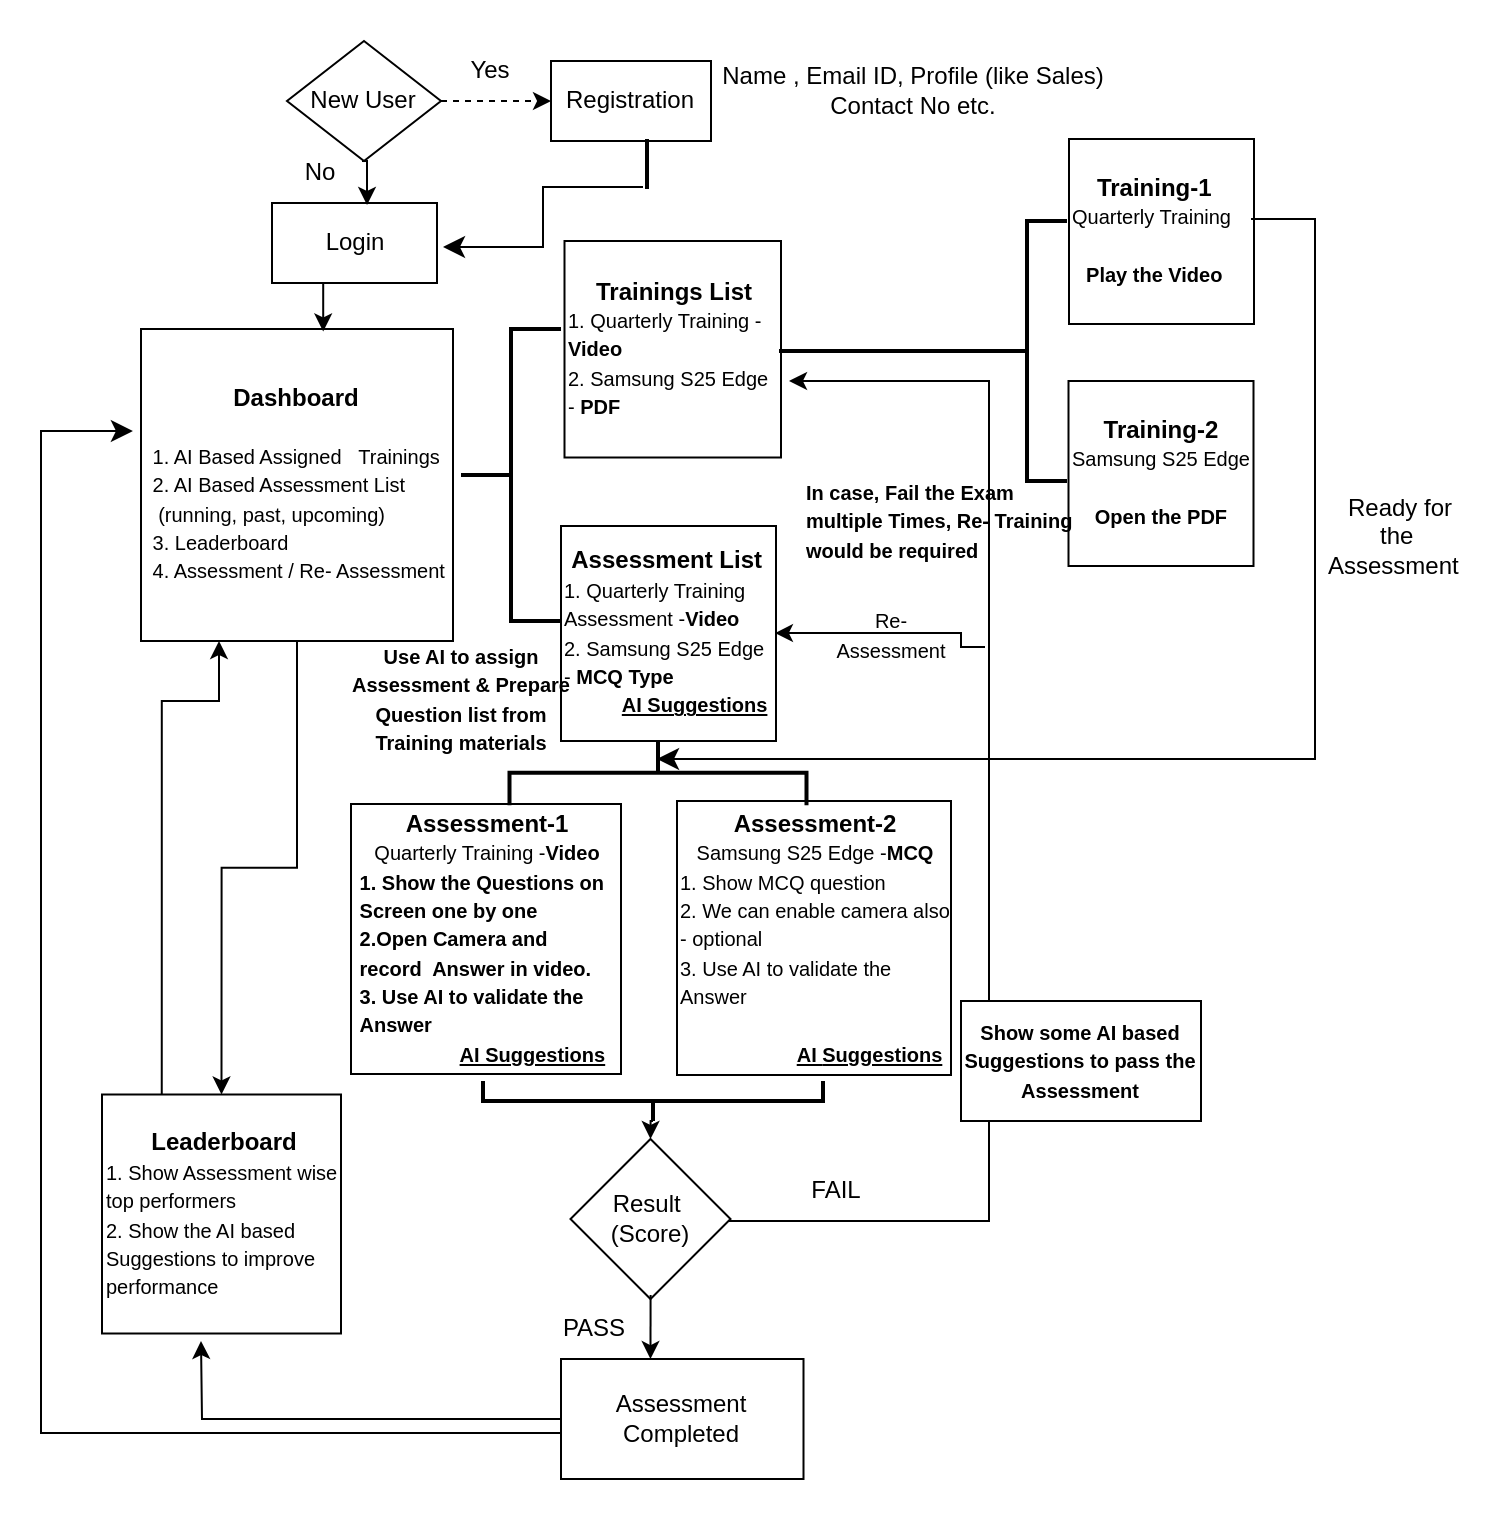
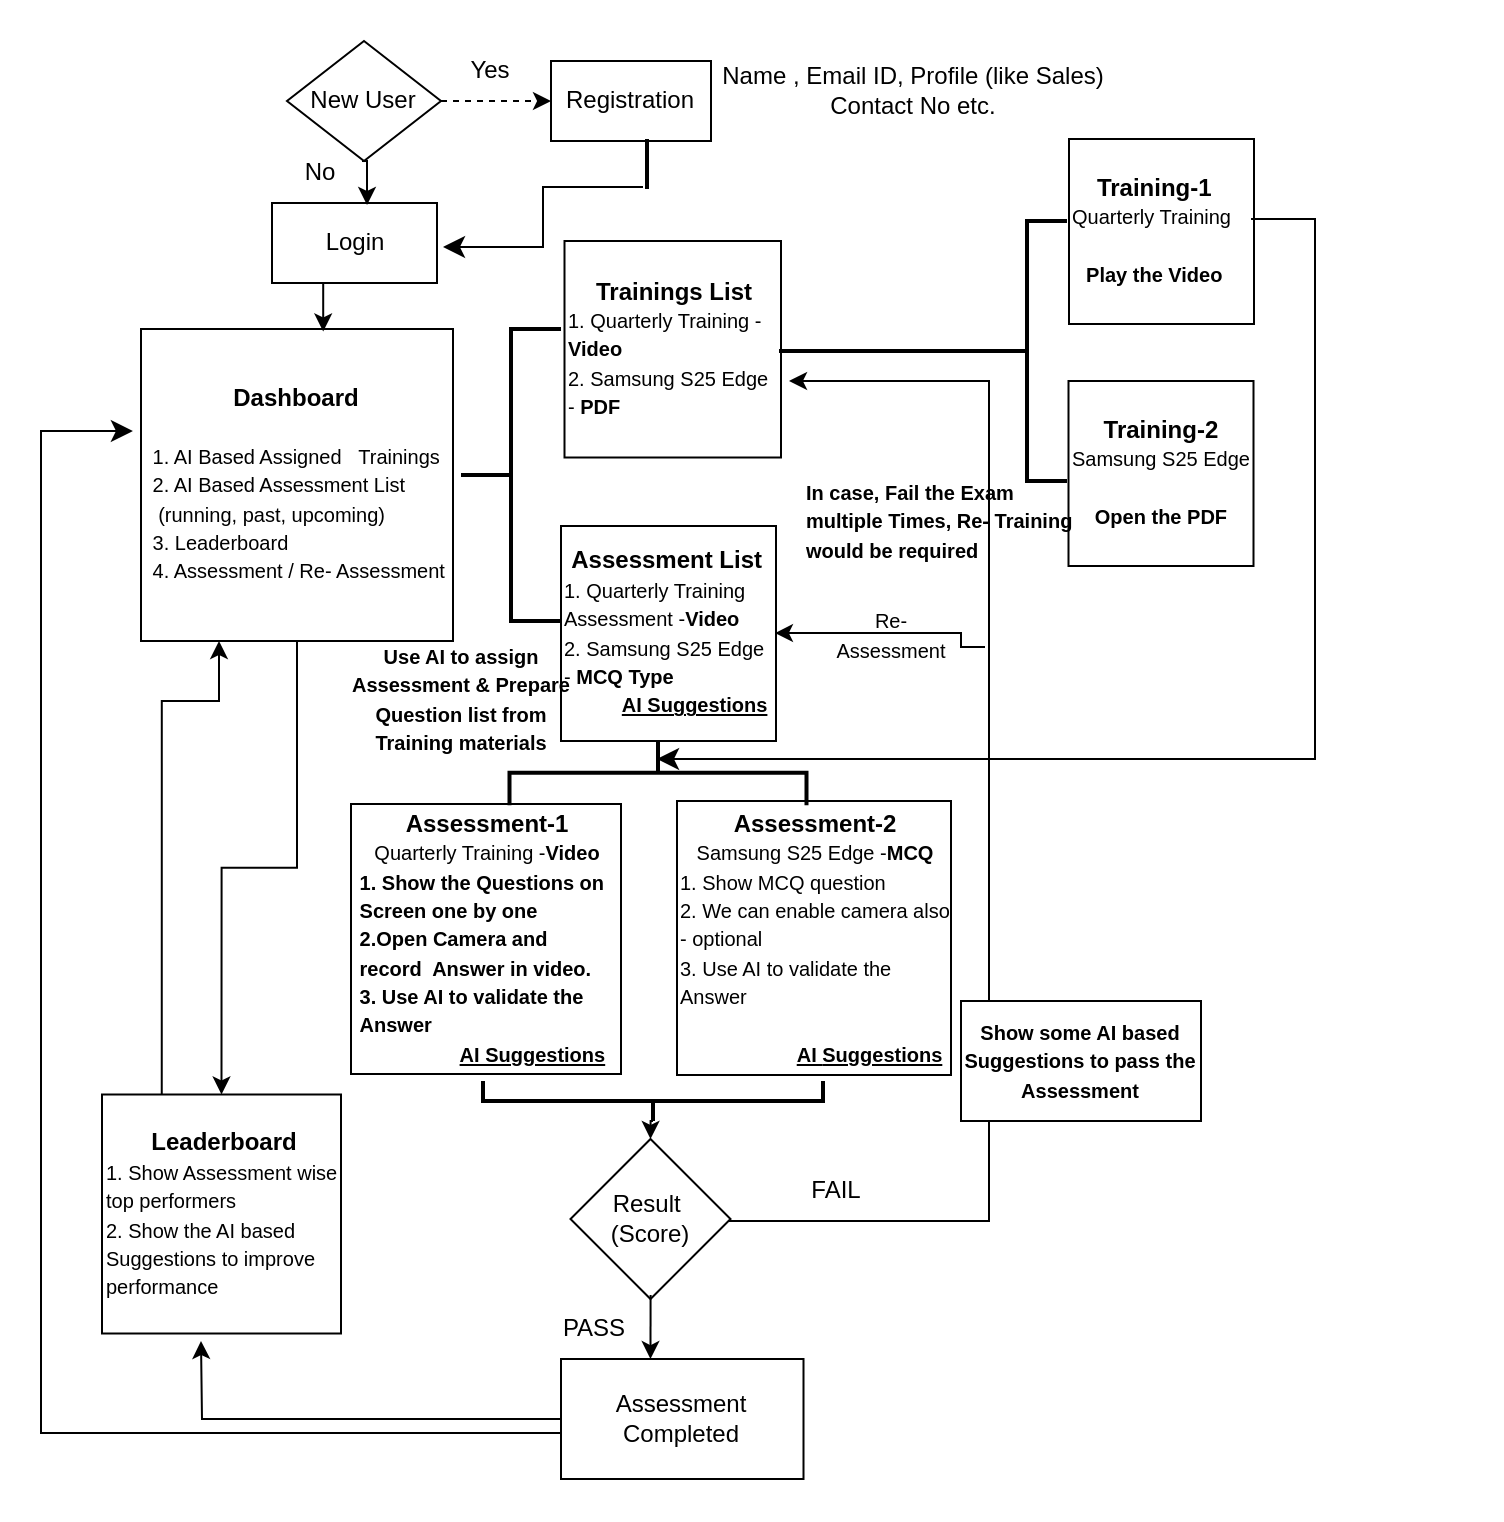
(1401, 536) -> none
